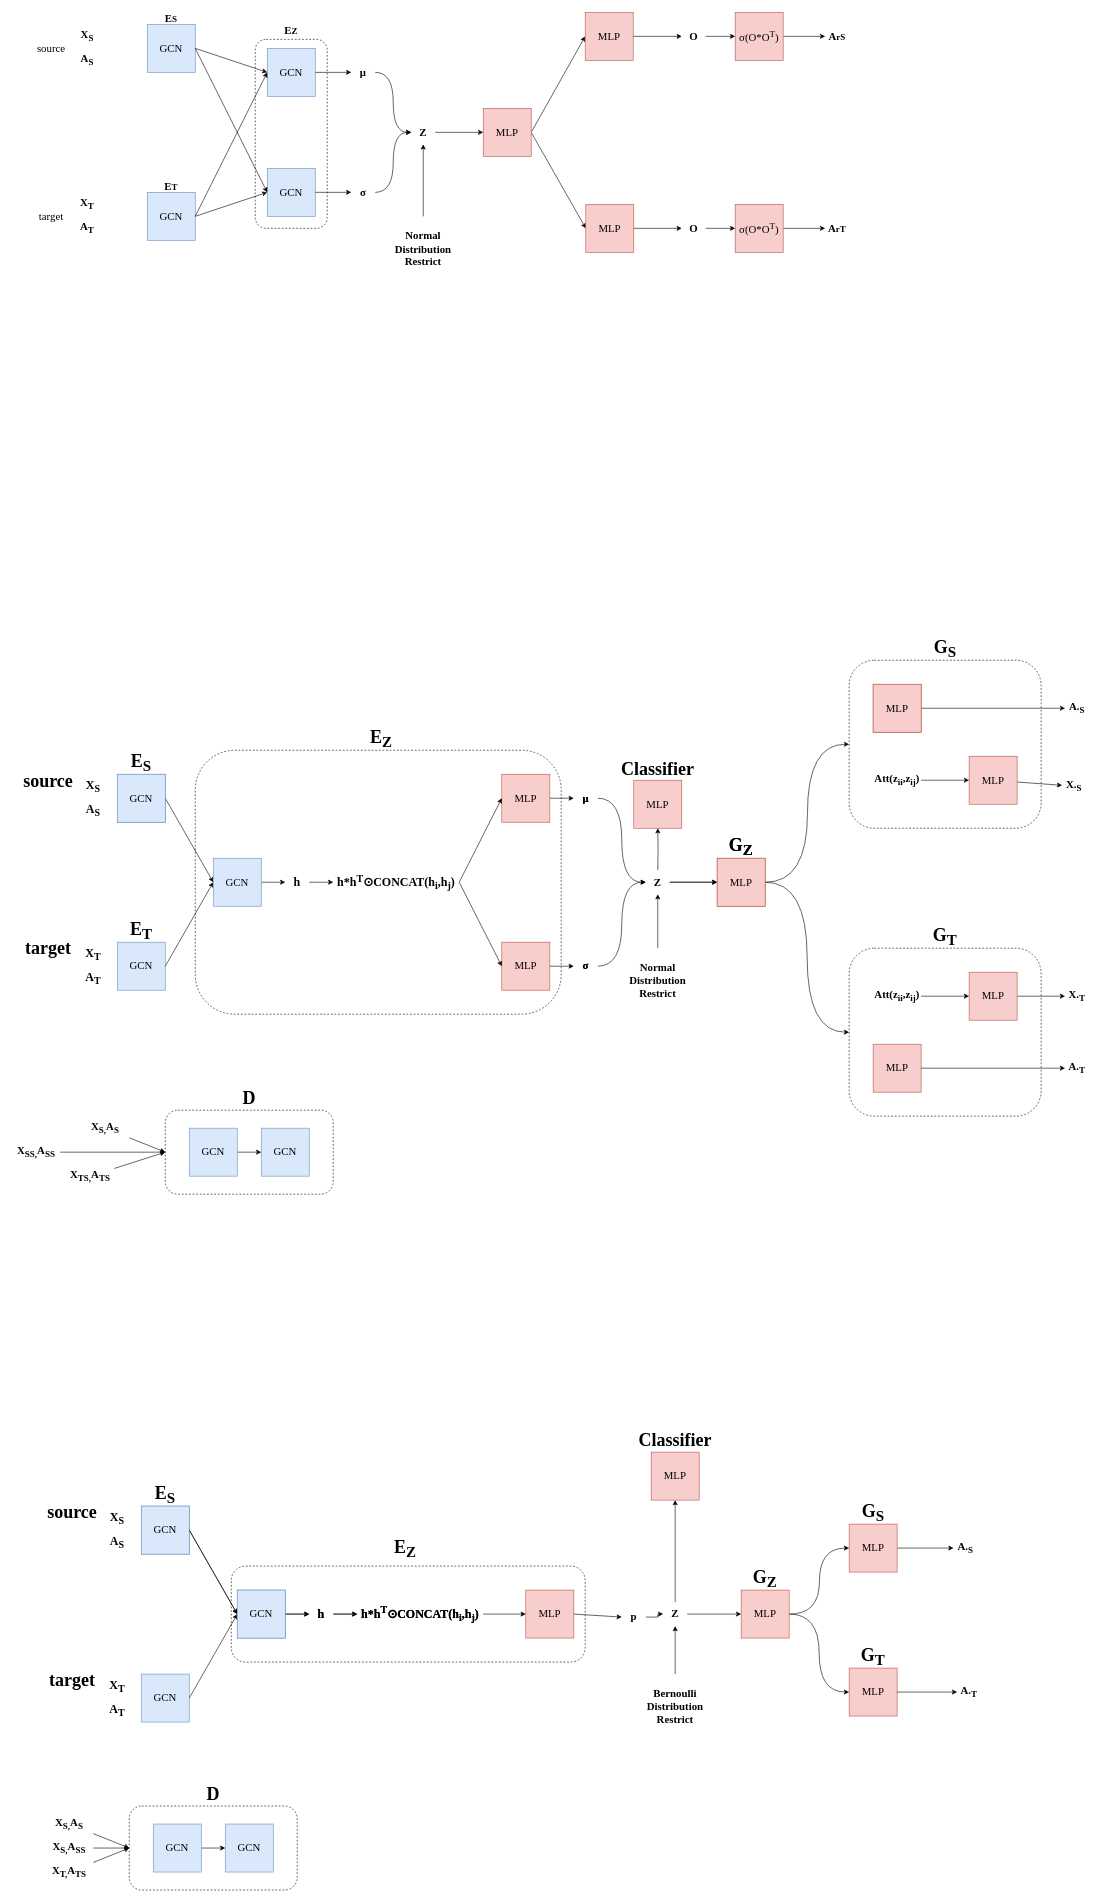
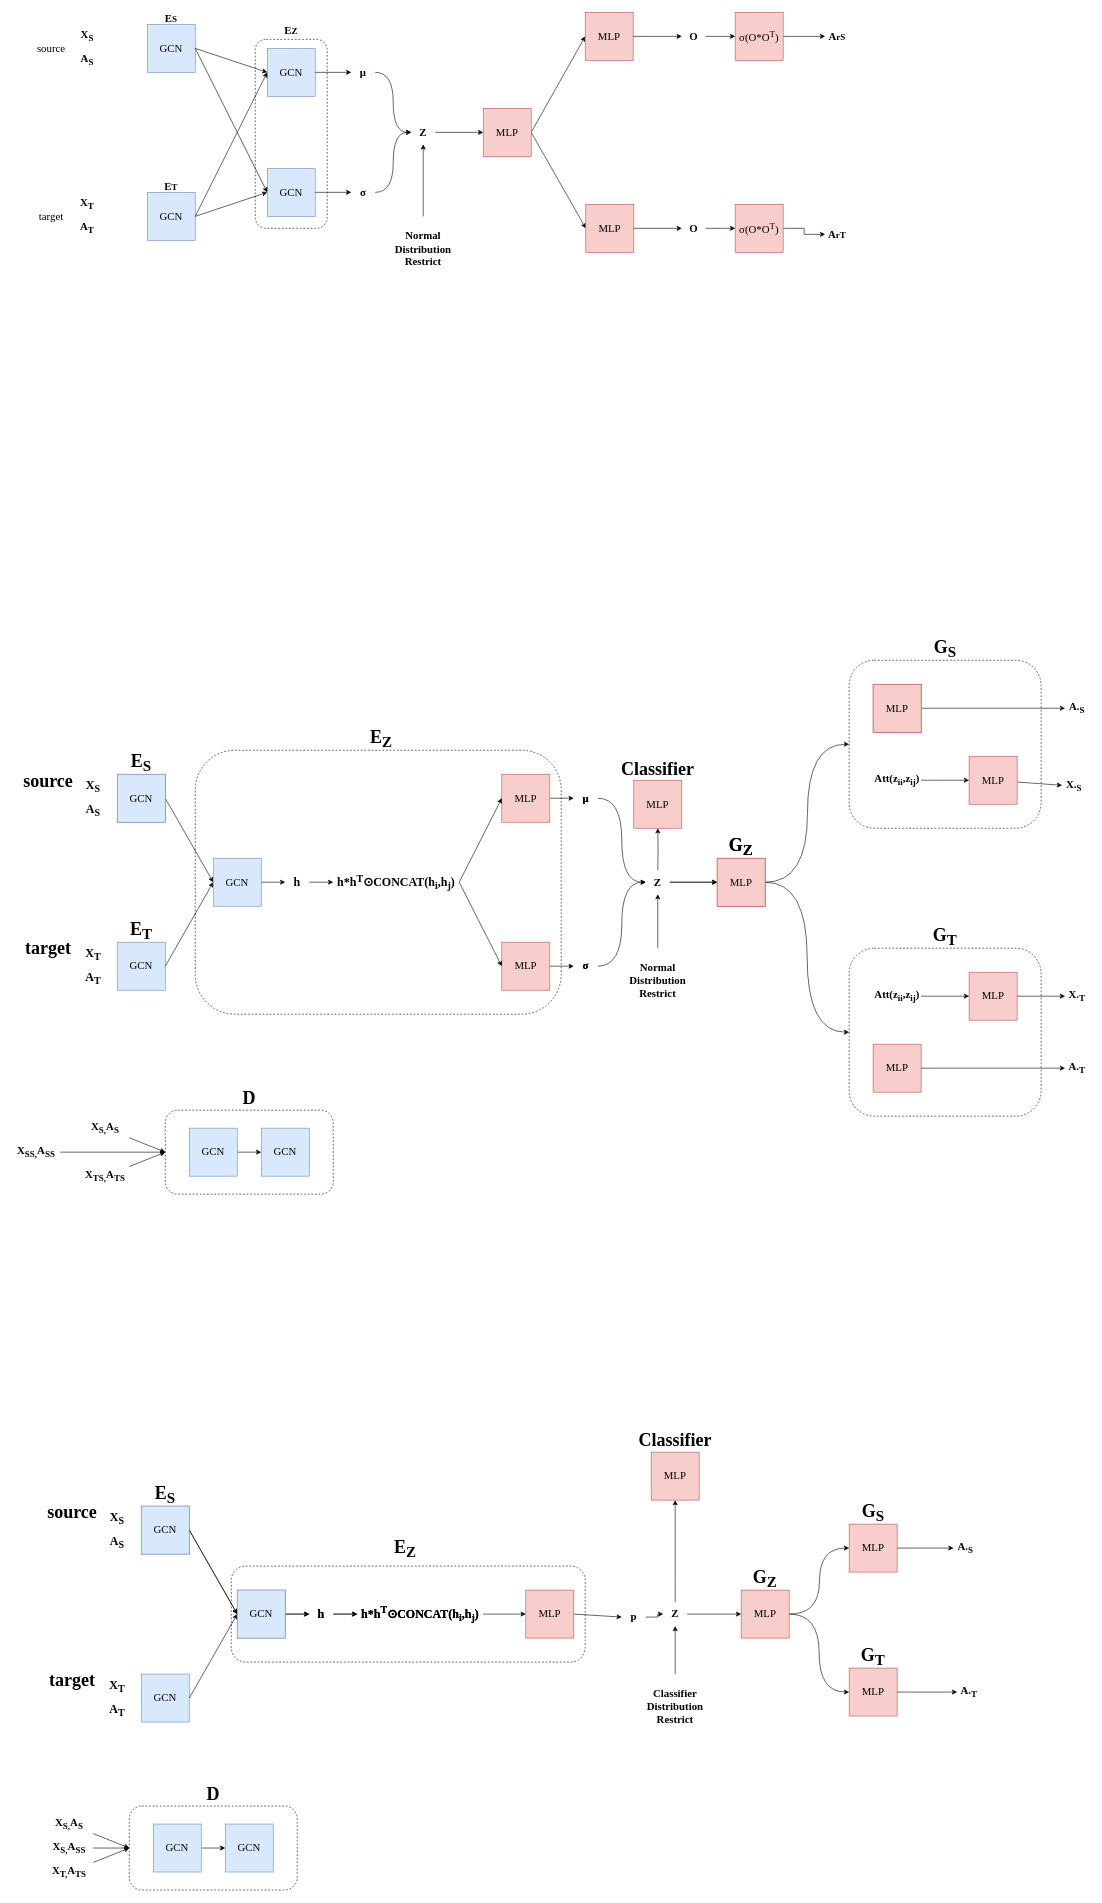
(837, 228) -> (837, 234)
(90, 1176) -> (105, 1176)
(675, 1707) -> (675, 1707)
